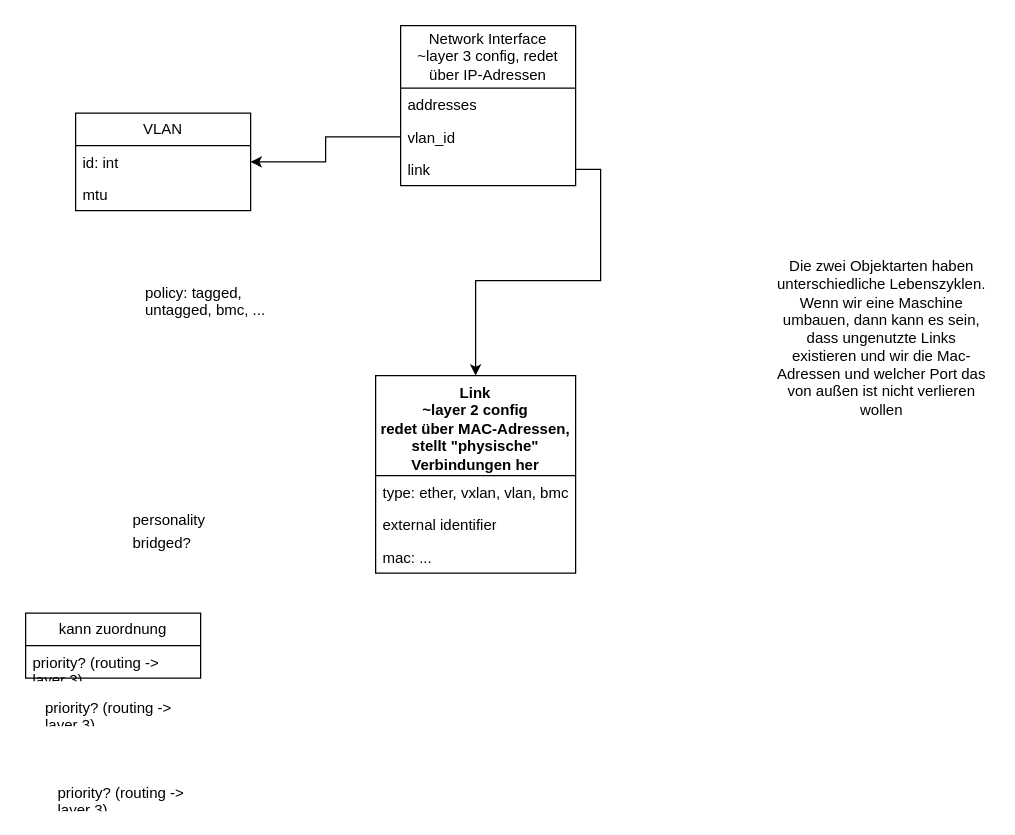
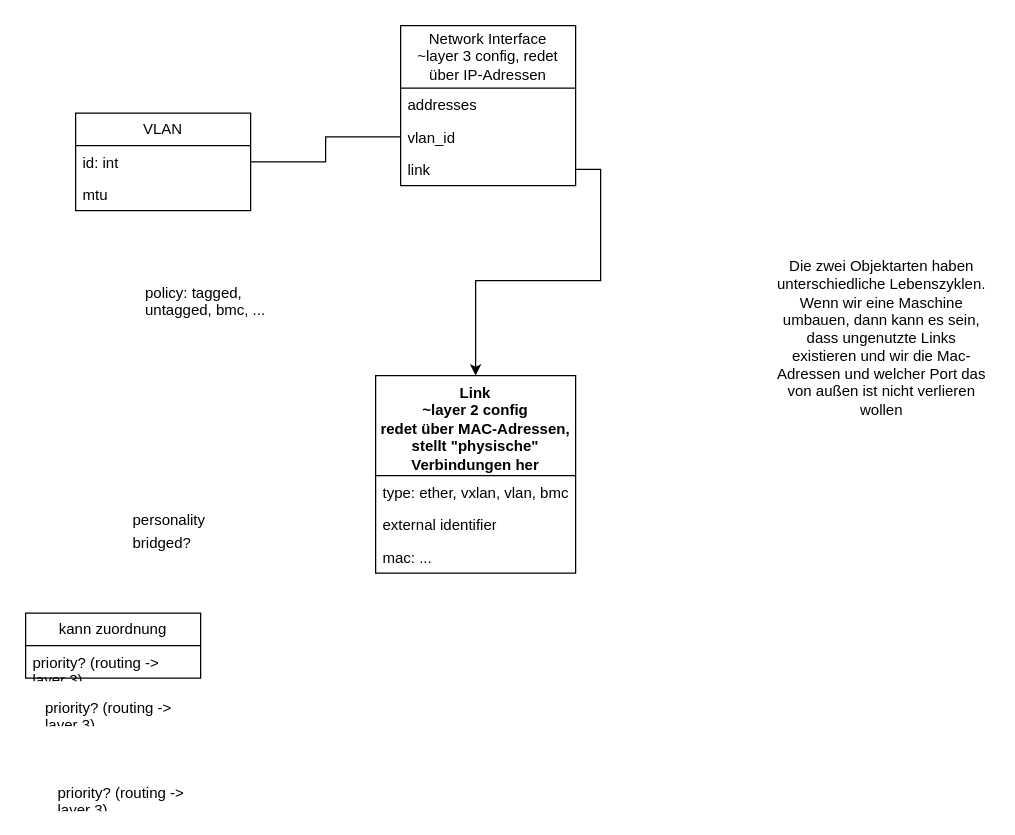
(261, 162) -> (257, 162)
